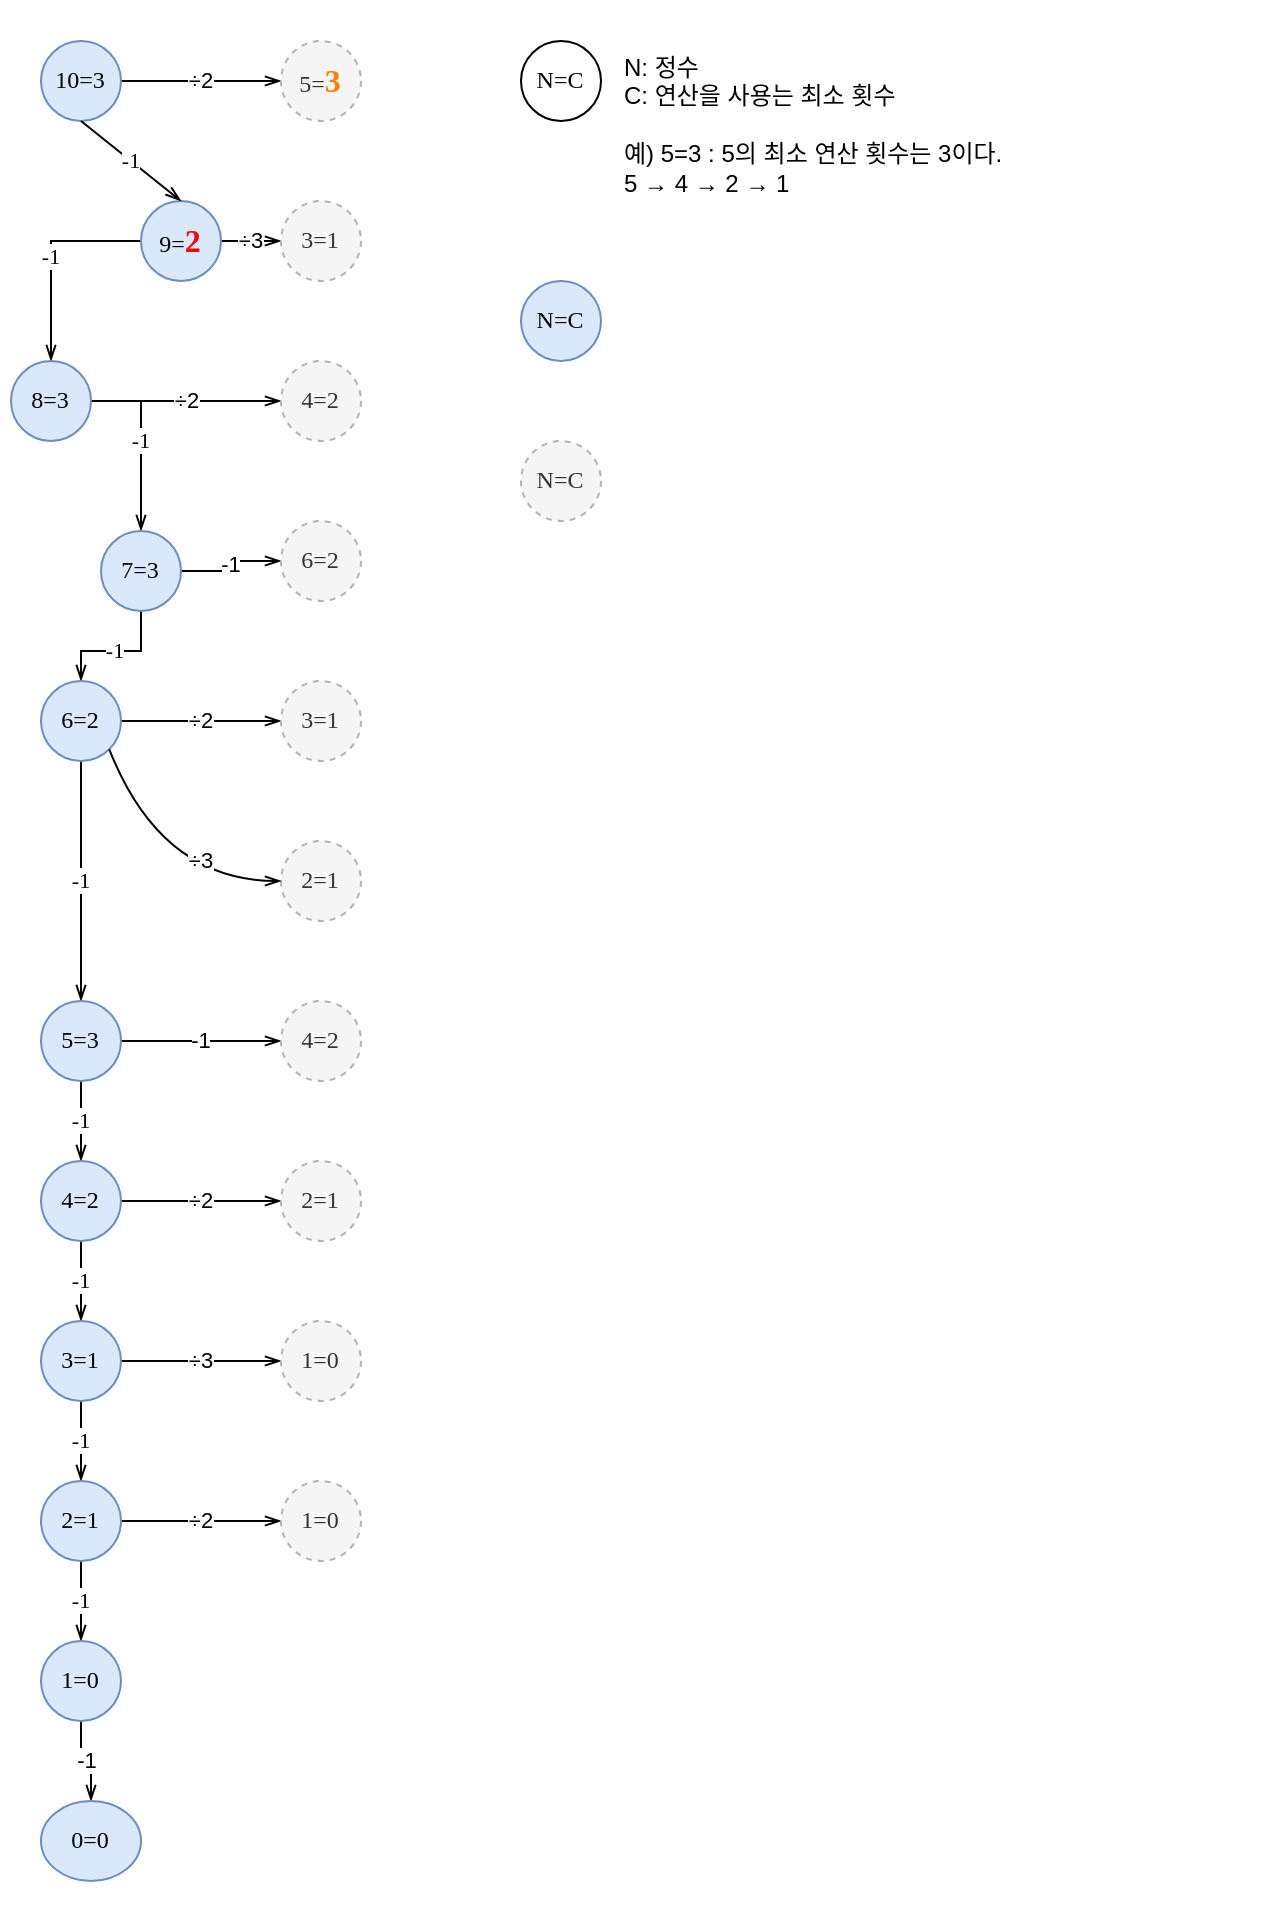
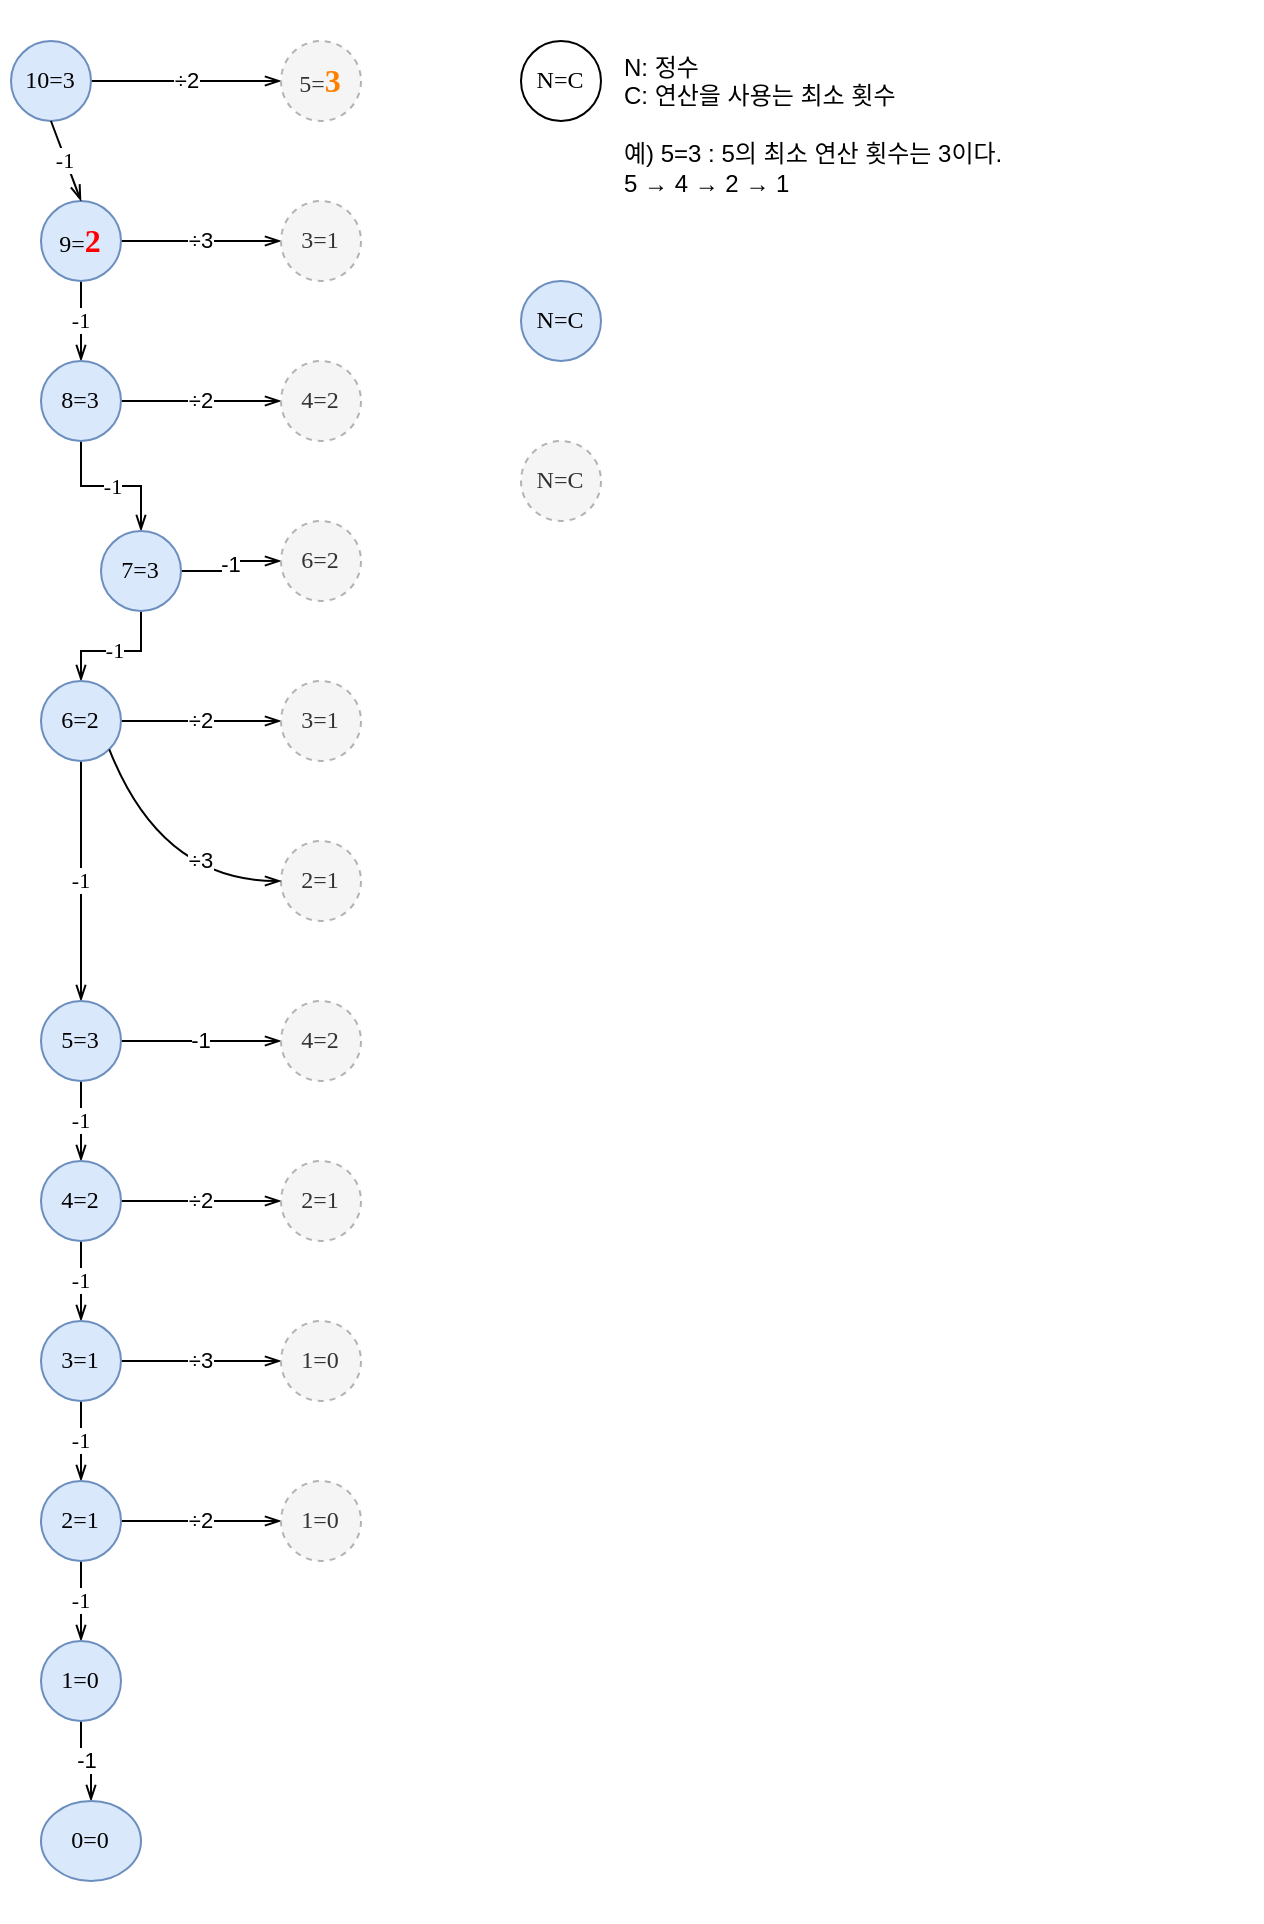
(81, 81) -> (51, 81)
(181, 241) -> (81, 241)
(51, 401) -> (81, 401)
